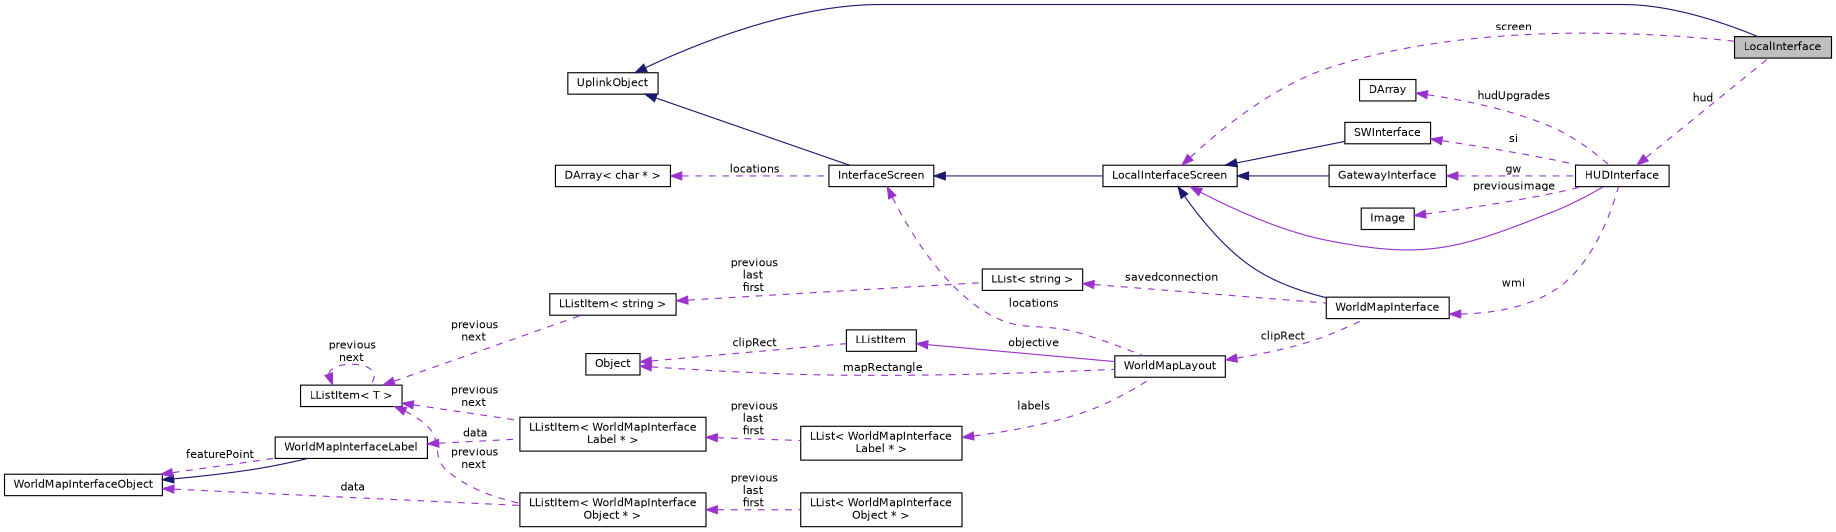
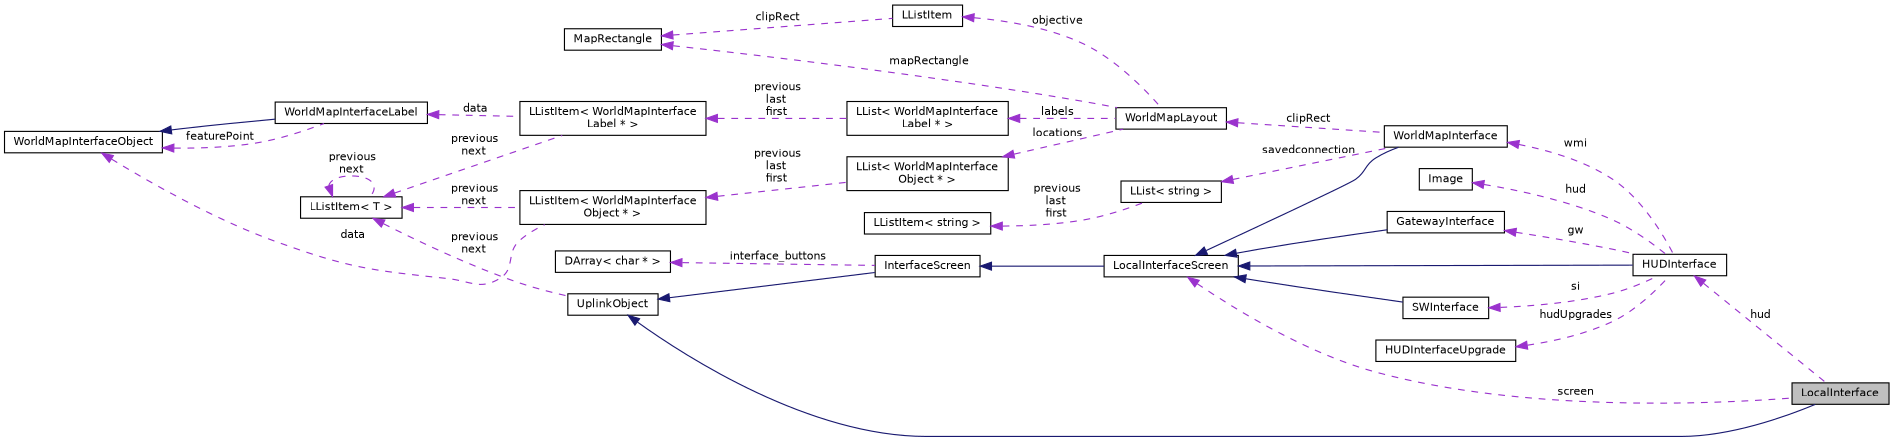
(1388, 90) -> (1446, 351)
(753, 170) -> (776, 257)
(1512, 187) -> (1574, 190)
(1403, 250) -> (1441, 266)
(992, 316) -> (1069, 142)
(488, 348) -> (473, 265)
(1021, 353) -> (1078, 41)
(613, 364) -> (613, 39)
